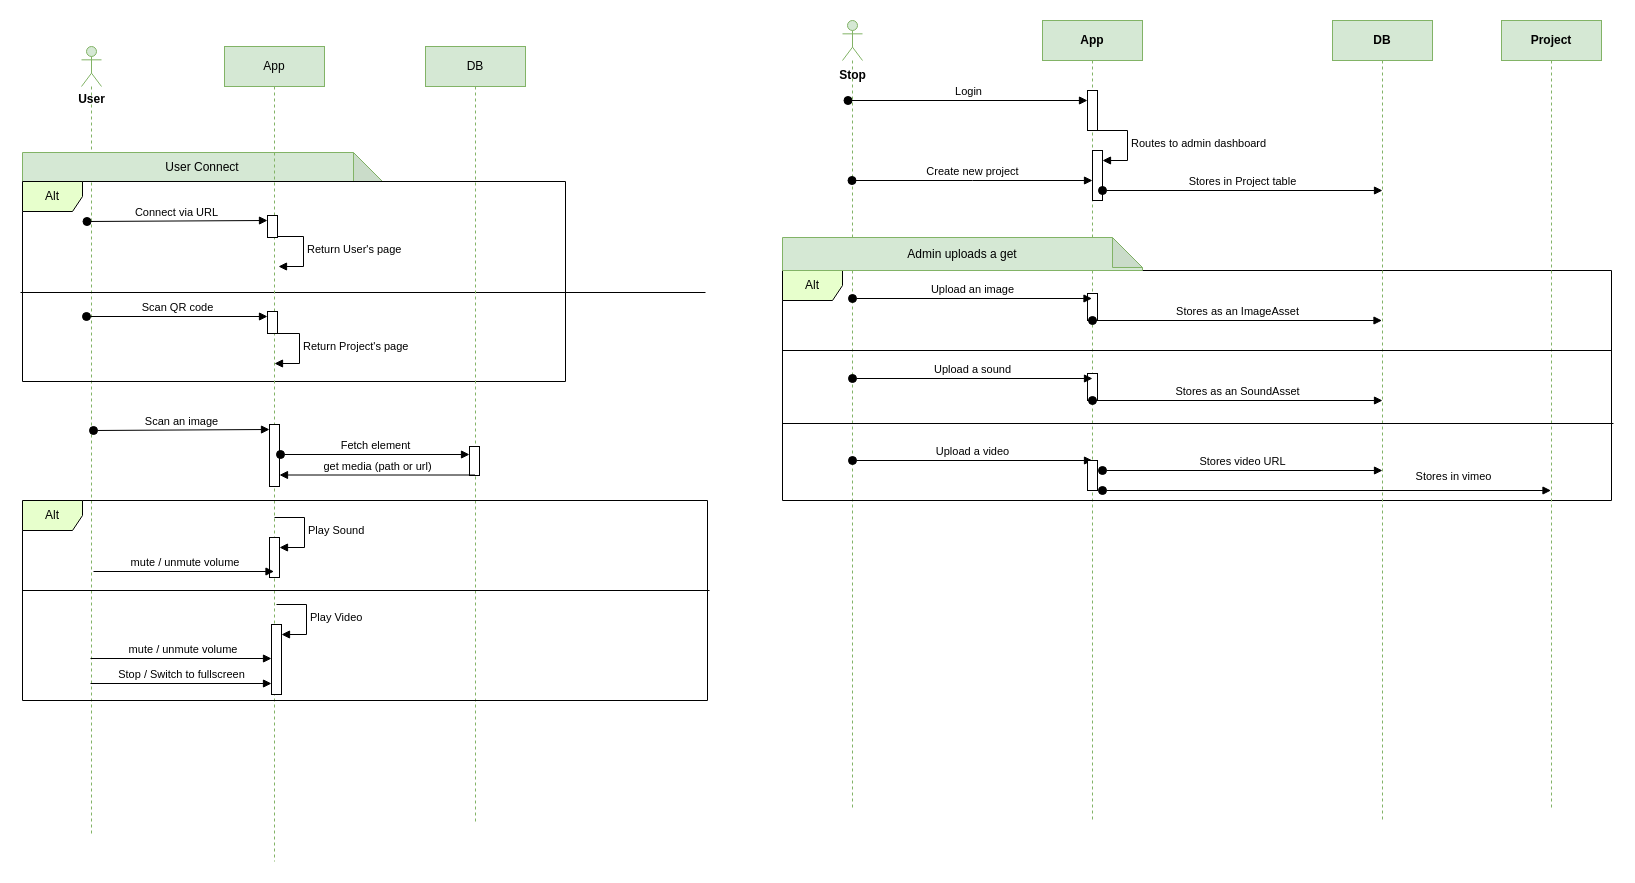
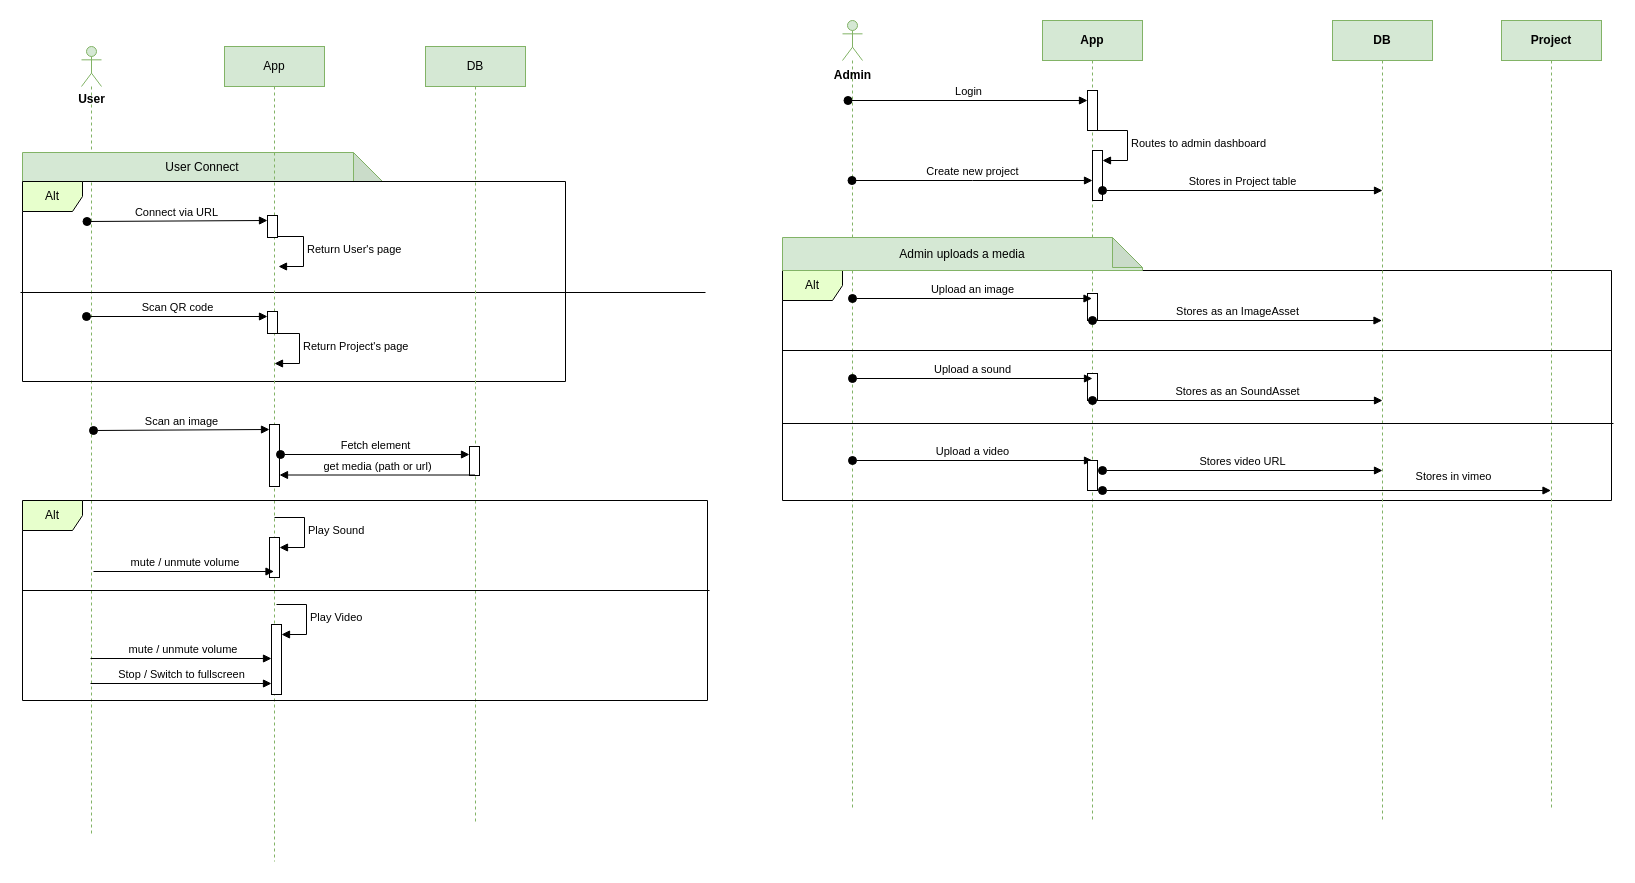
(853, 76) -> (853, 76)
(963, 255) -> (963, 255)
